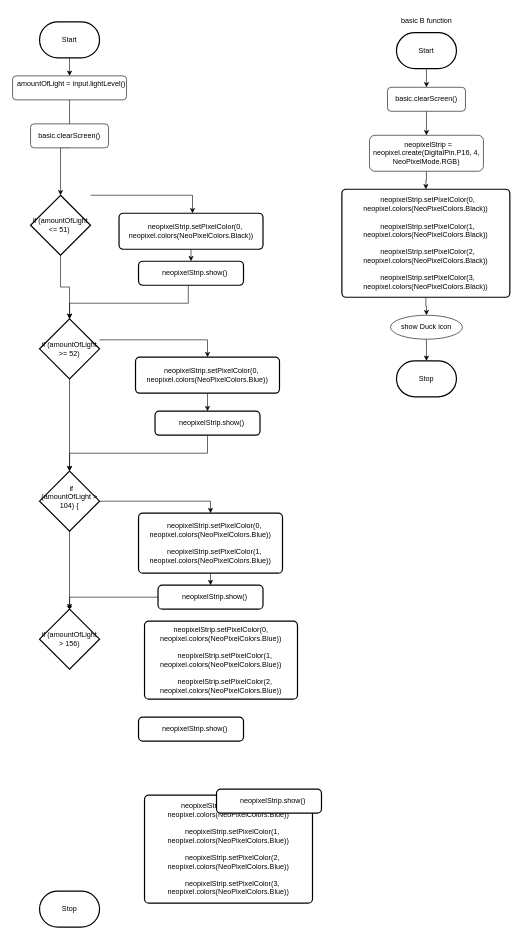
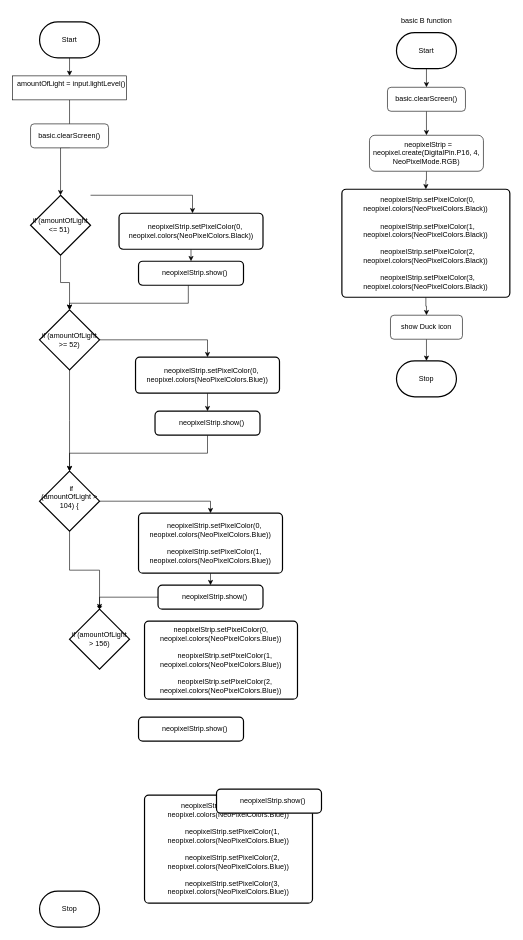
(69, 88) -> (69, 88)
(426, 327) -> (426, 327)
(69, 349) -> (69, 340)
(69, 639) -> (99, 639)
